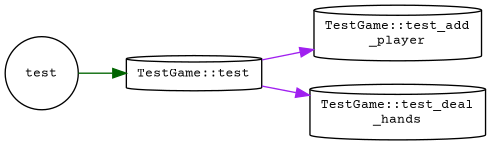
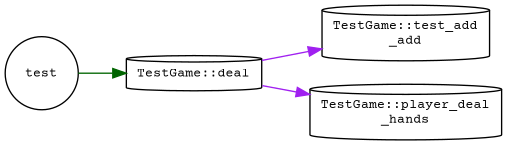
(398, 33) -> (406, 33)
(194, 73) -> (194, 73)
(398, 112) -> (406, 112)
